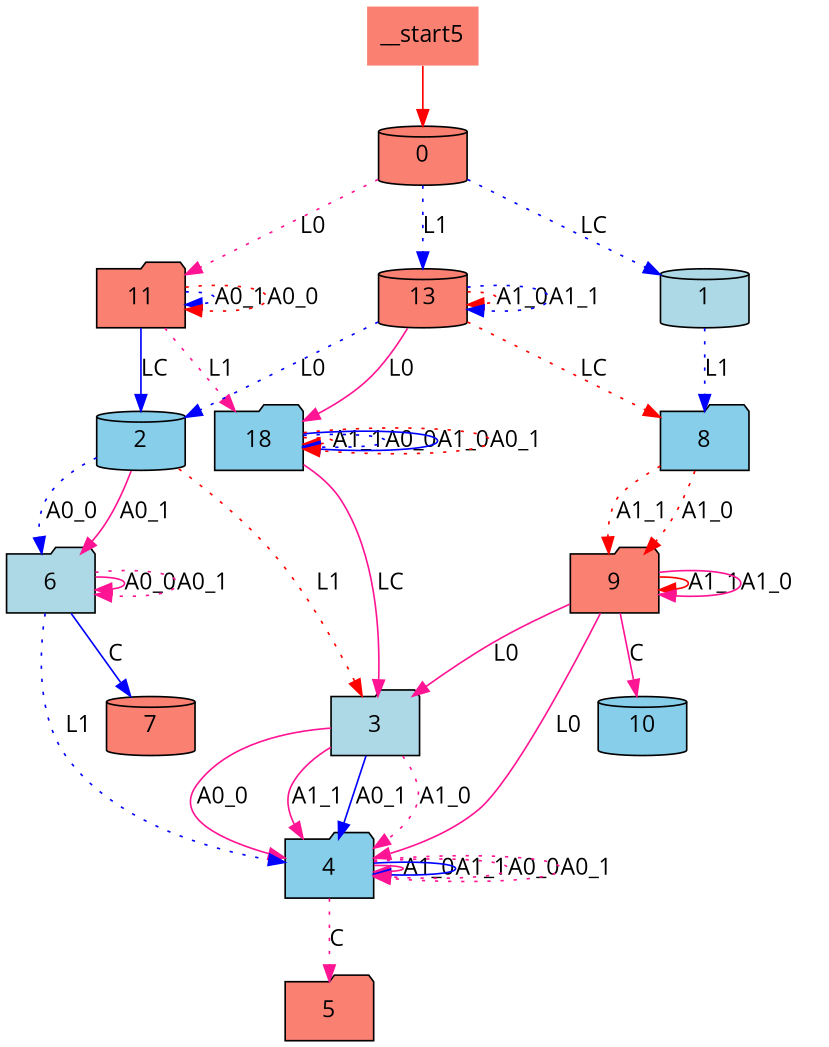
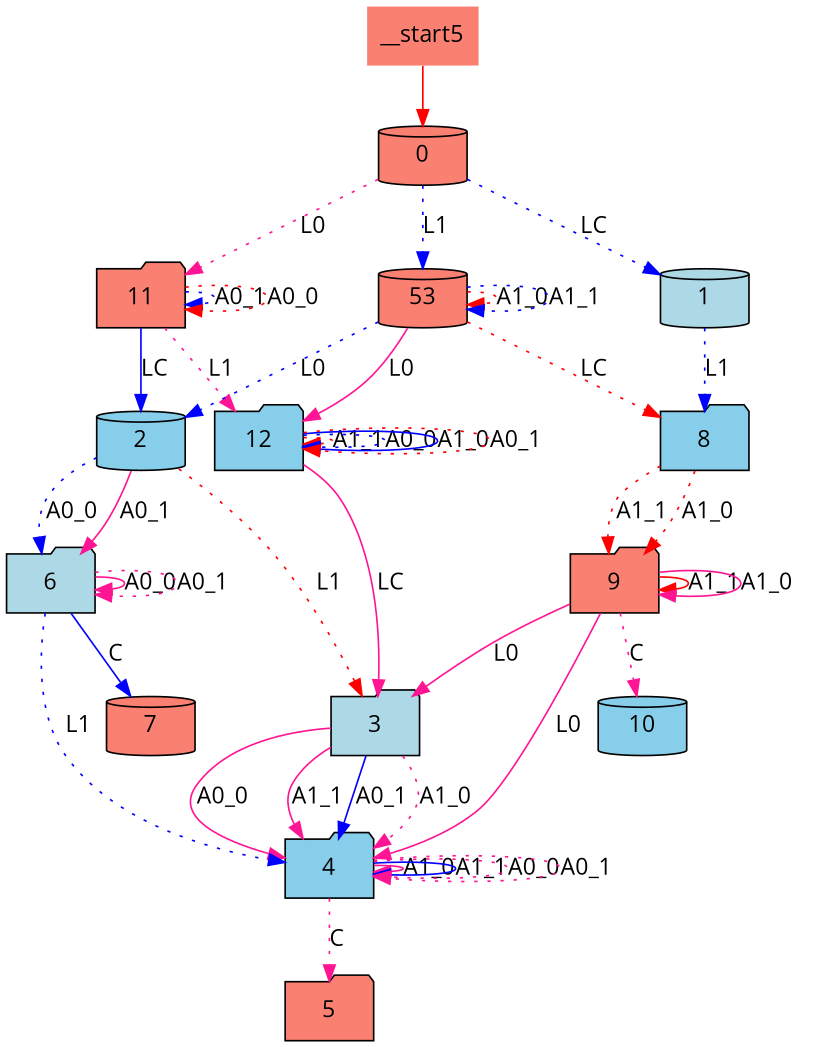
(423, 298) -> (423, 298)
(259, 441) -> (259, 441)
(627, 647) -> (627, 647)
